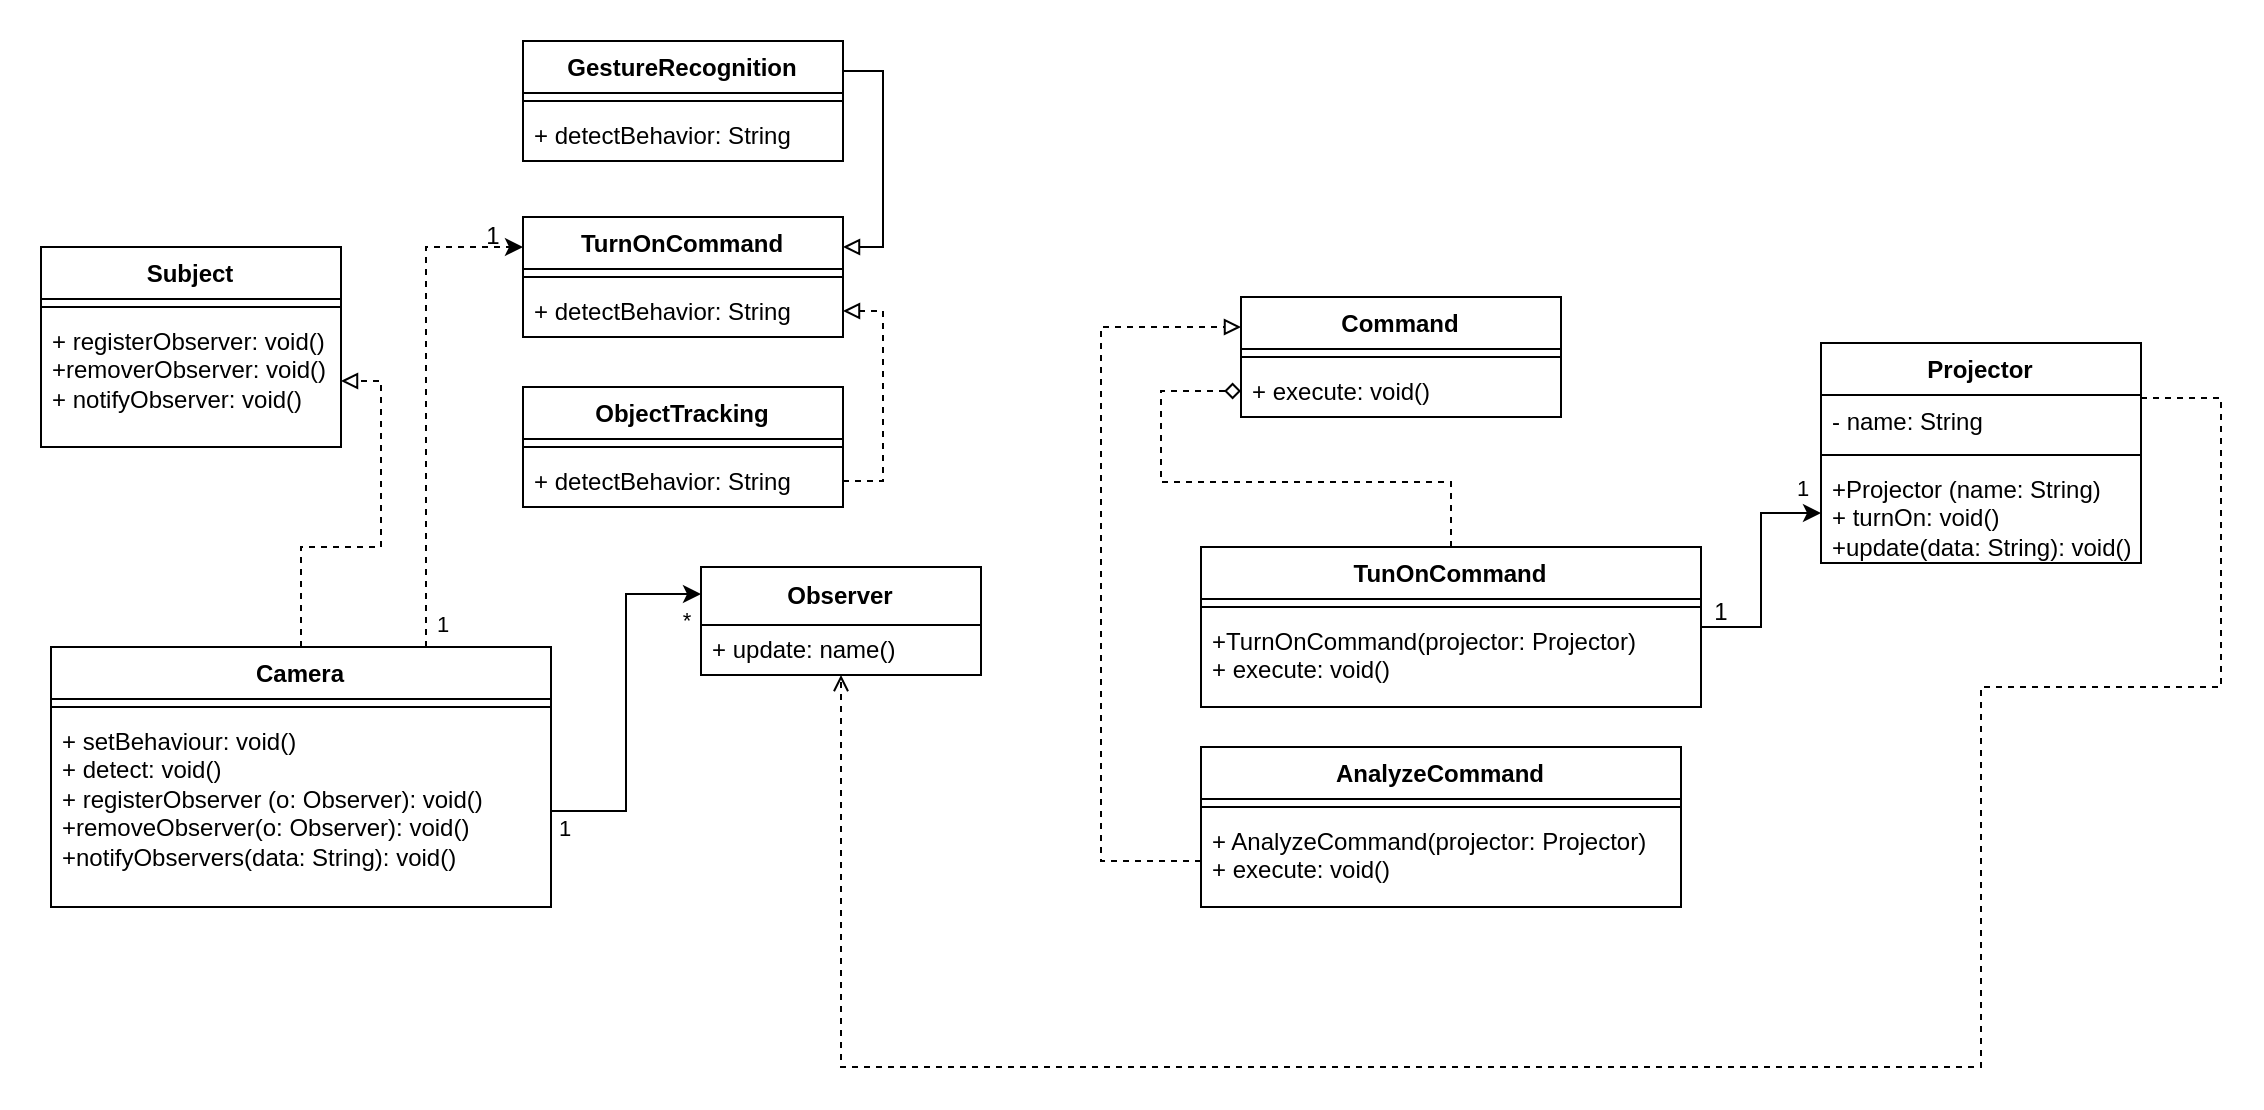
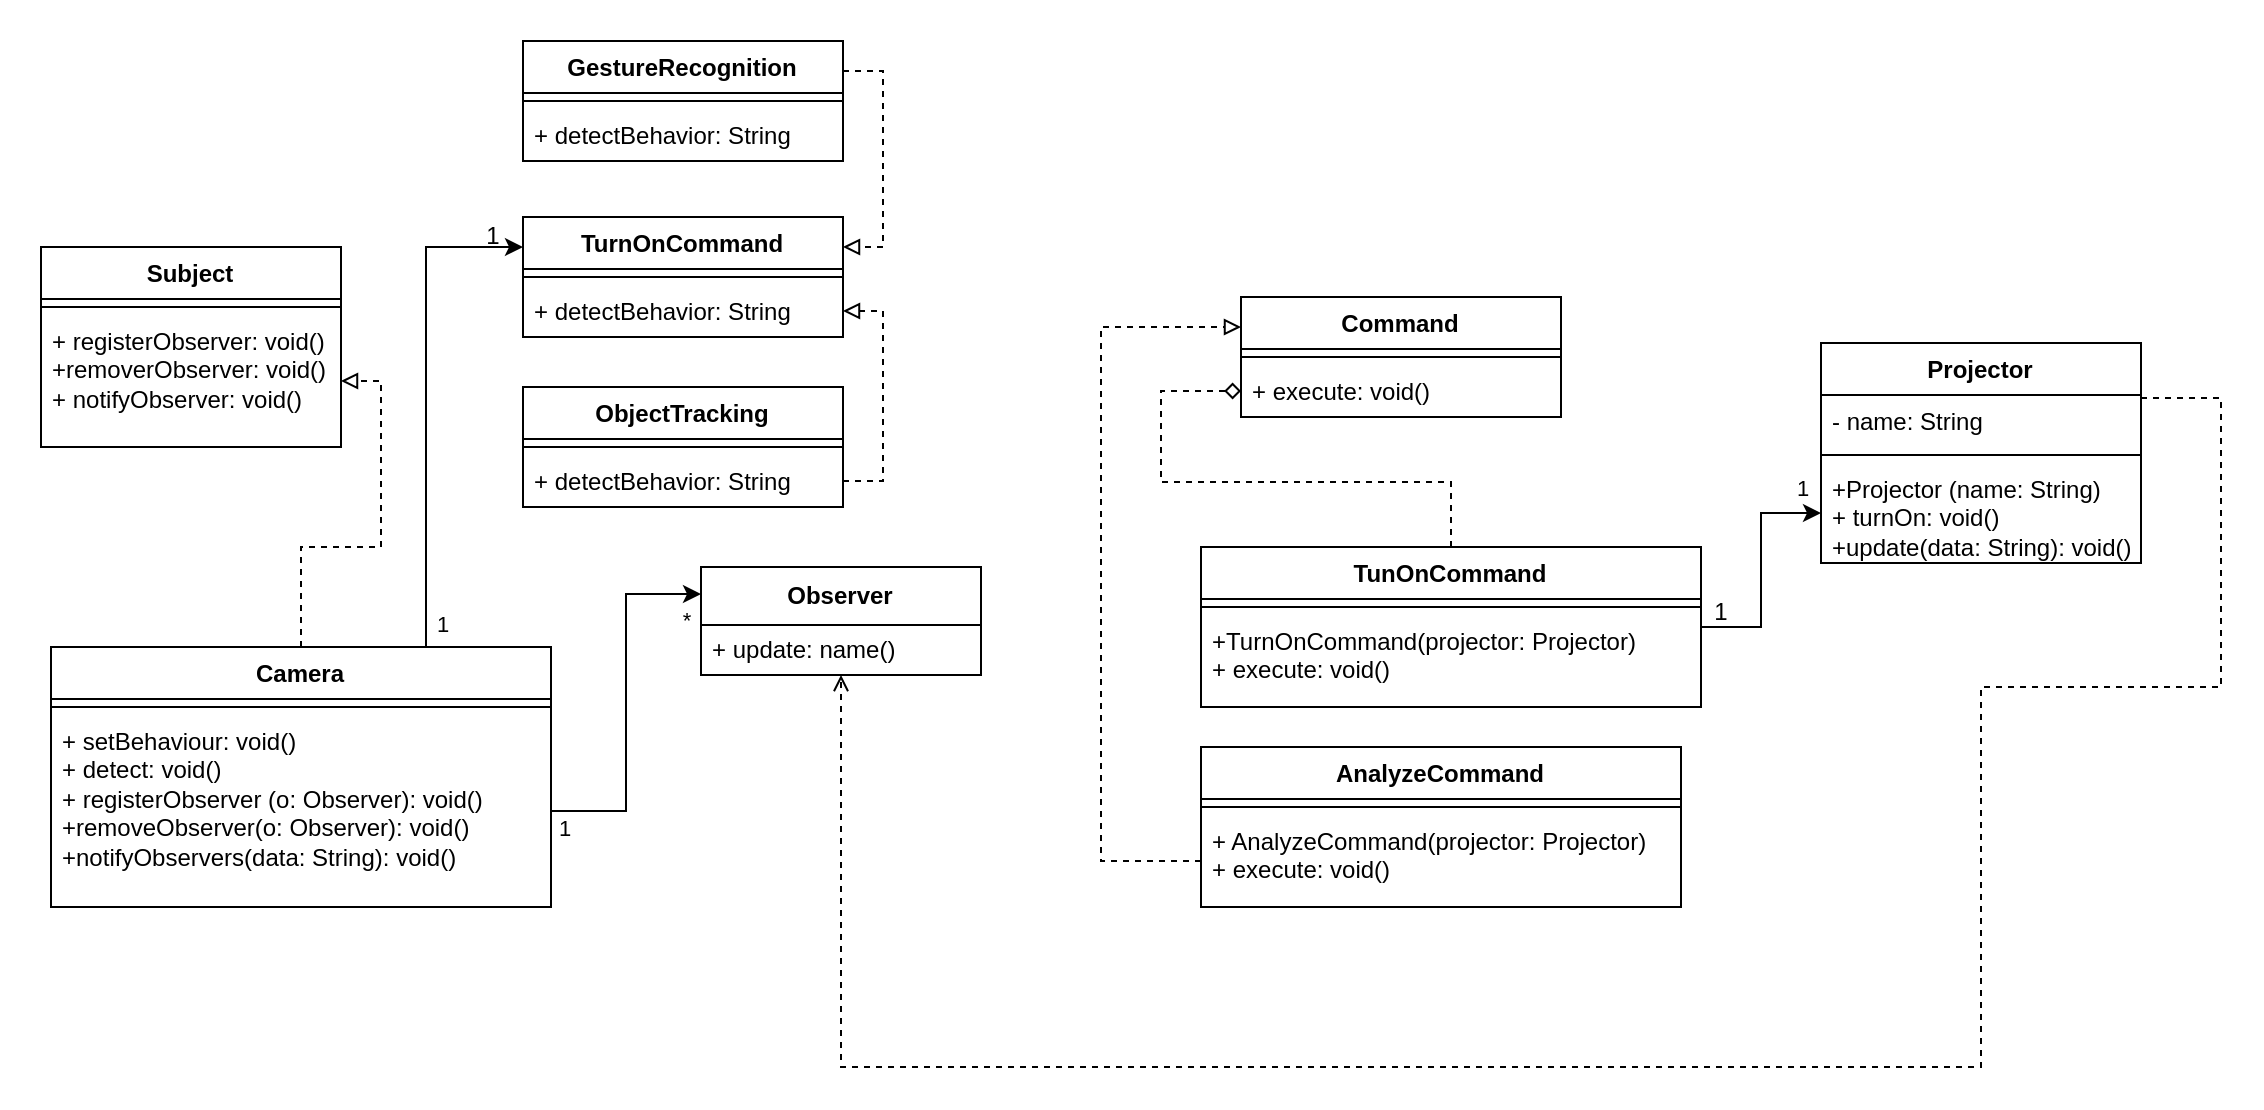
(883, 152) -> (883, 152)
(426, 405) -> (426, 405)
